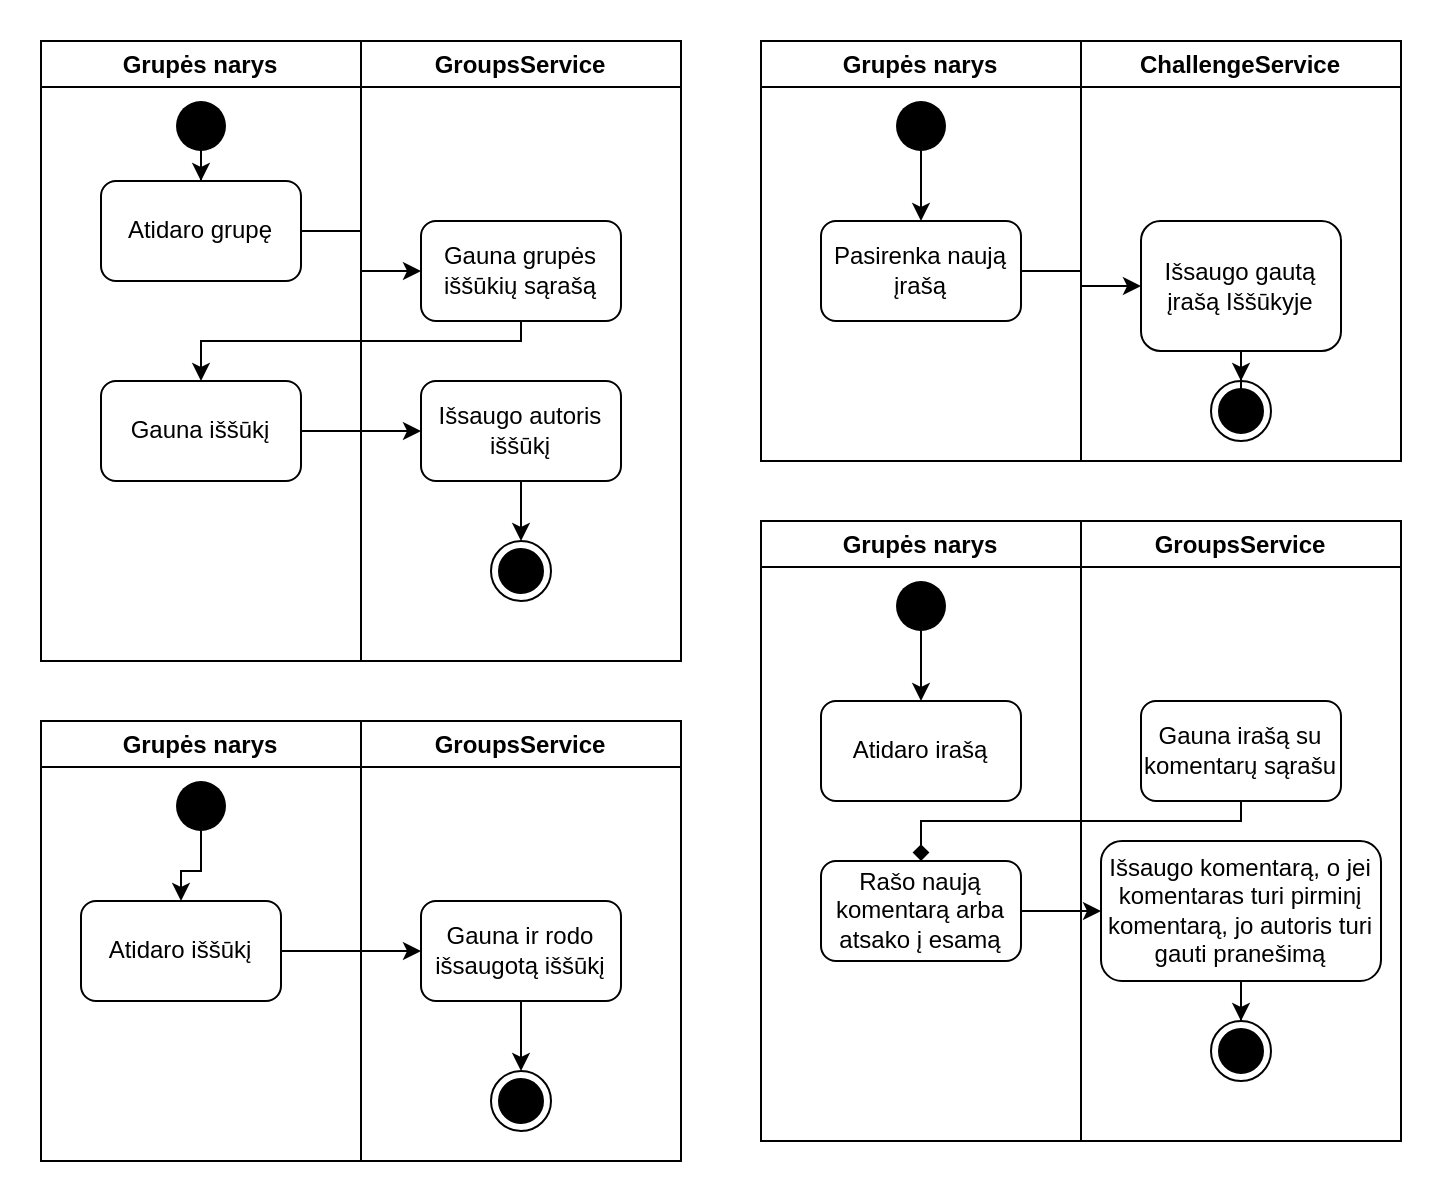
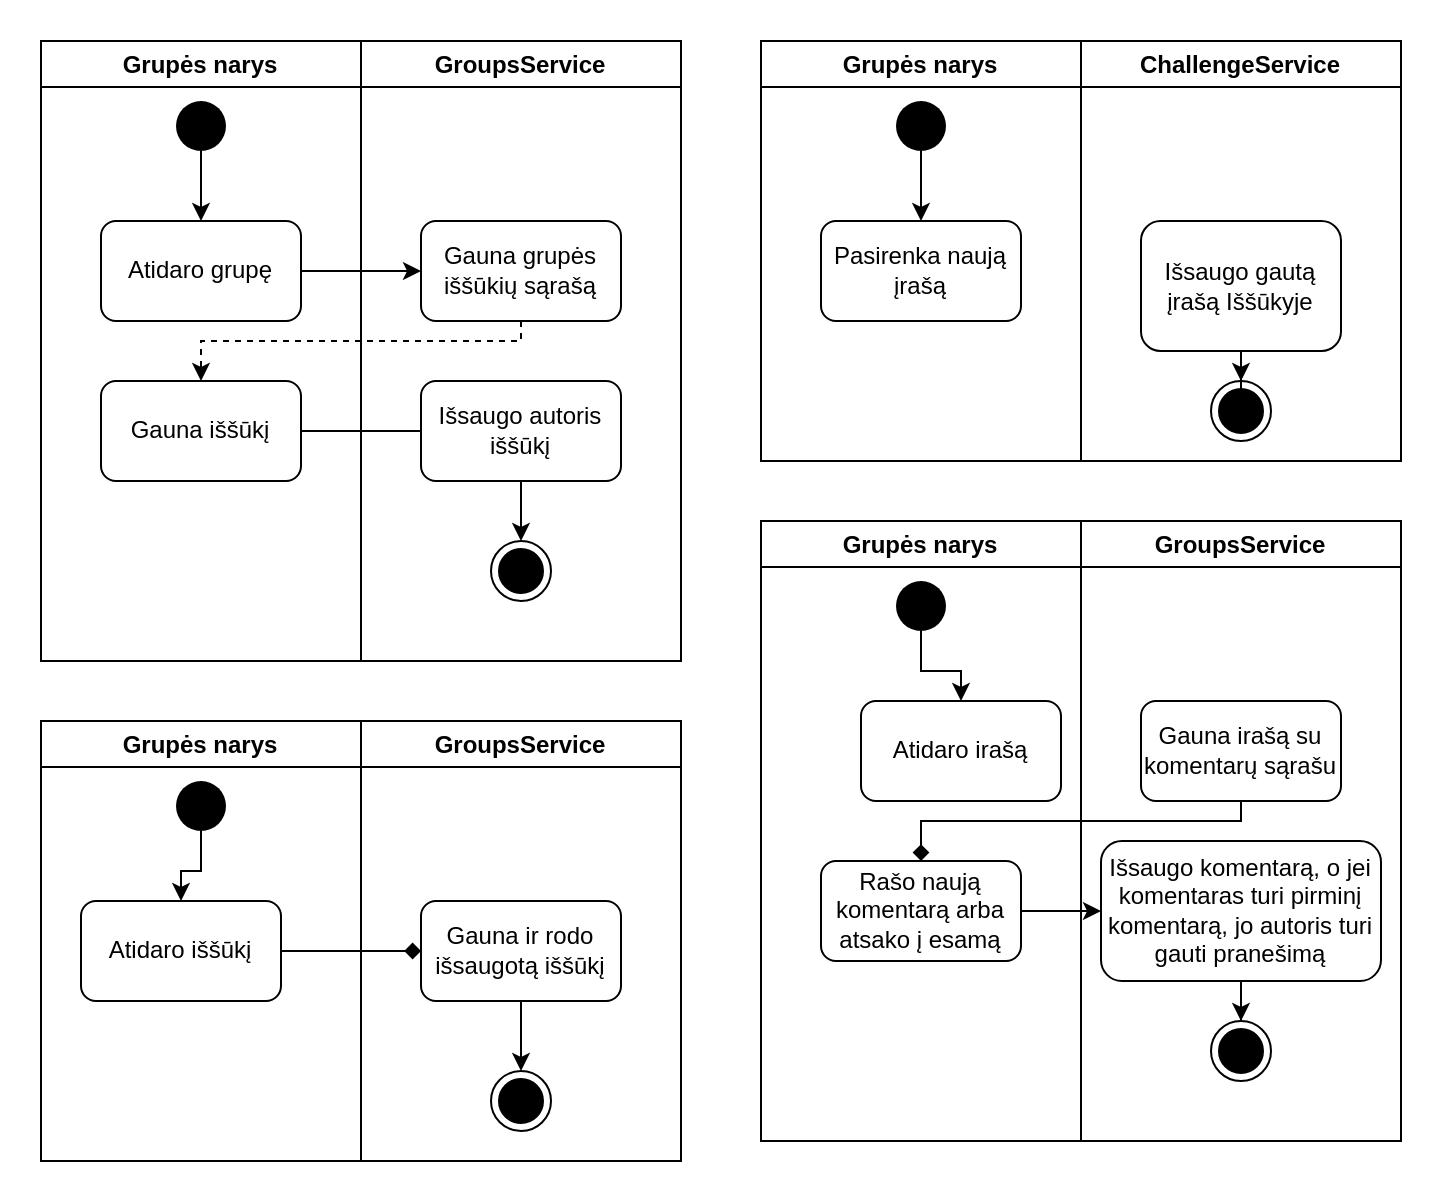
(201, 231) -> (201, 271)
(1049, 271) -> none
(268, 341) -> (268, 341)
(406, 431) -> (411, 431)
(921, 751) -> (961, 751)
(405, 951) -> (404, 951)
